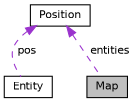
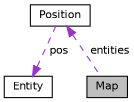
(12, 52) -> (47, 46)
